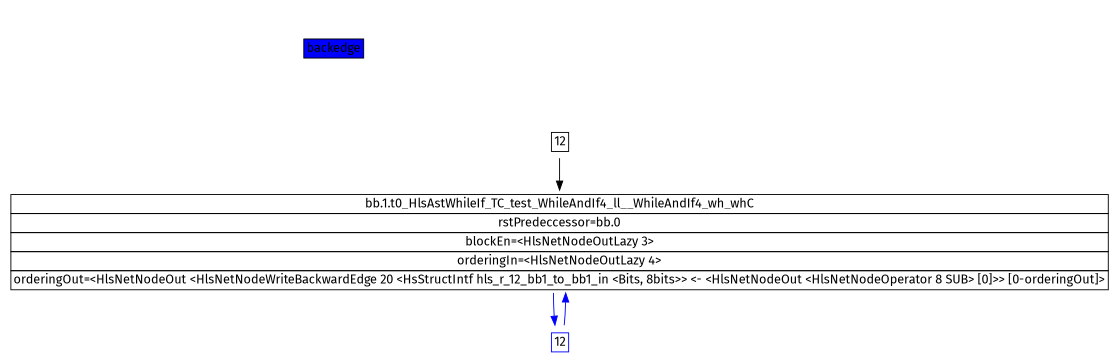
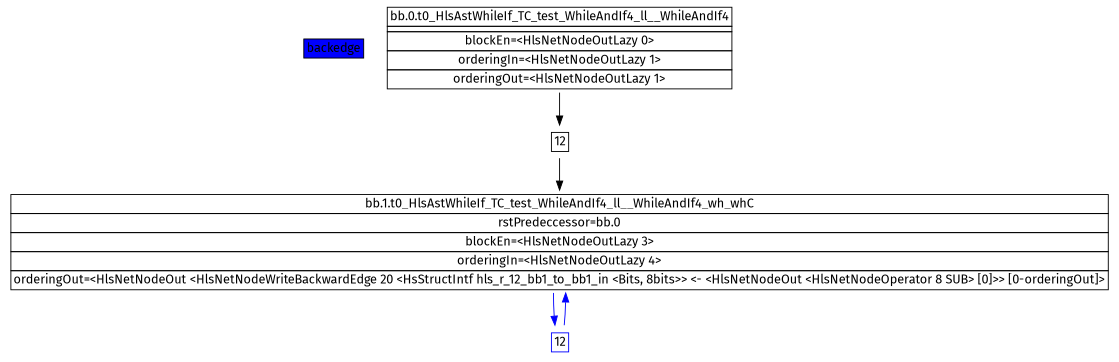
none -> (560, 48)
